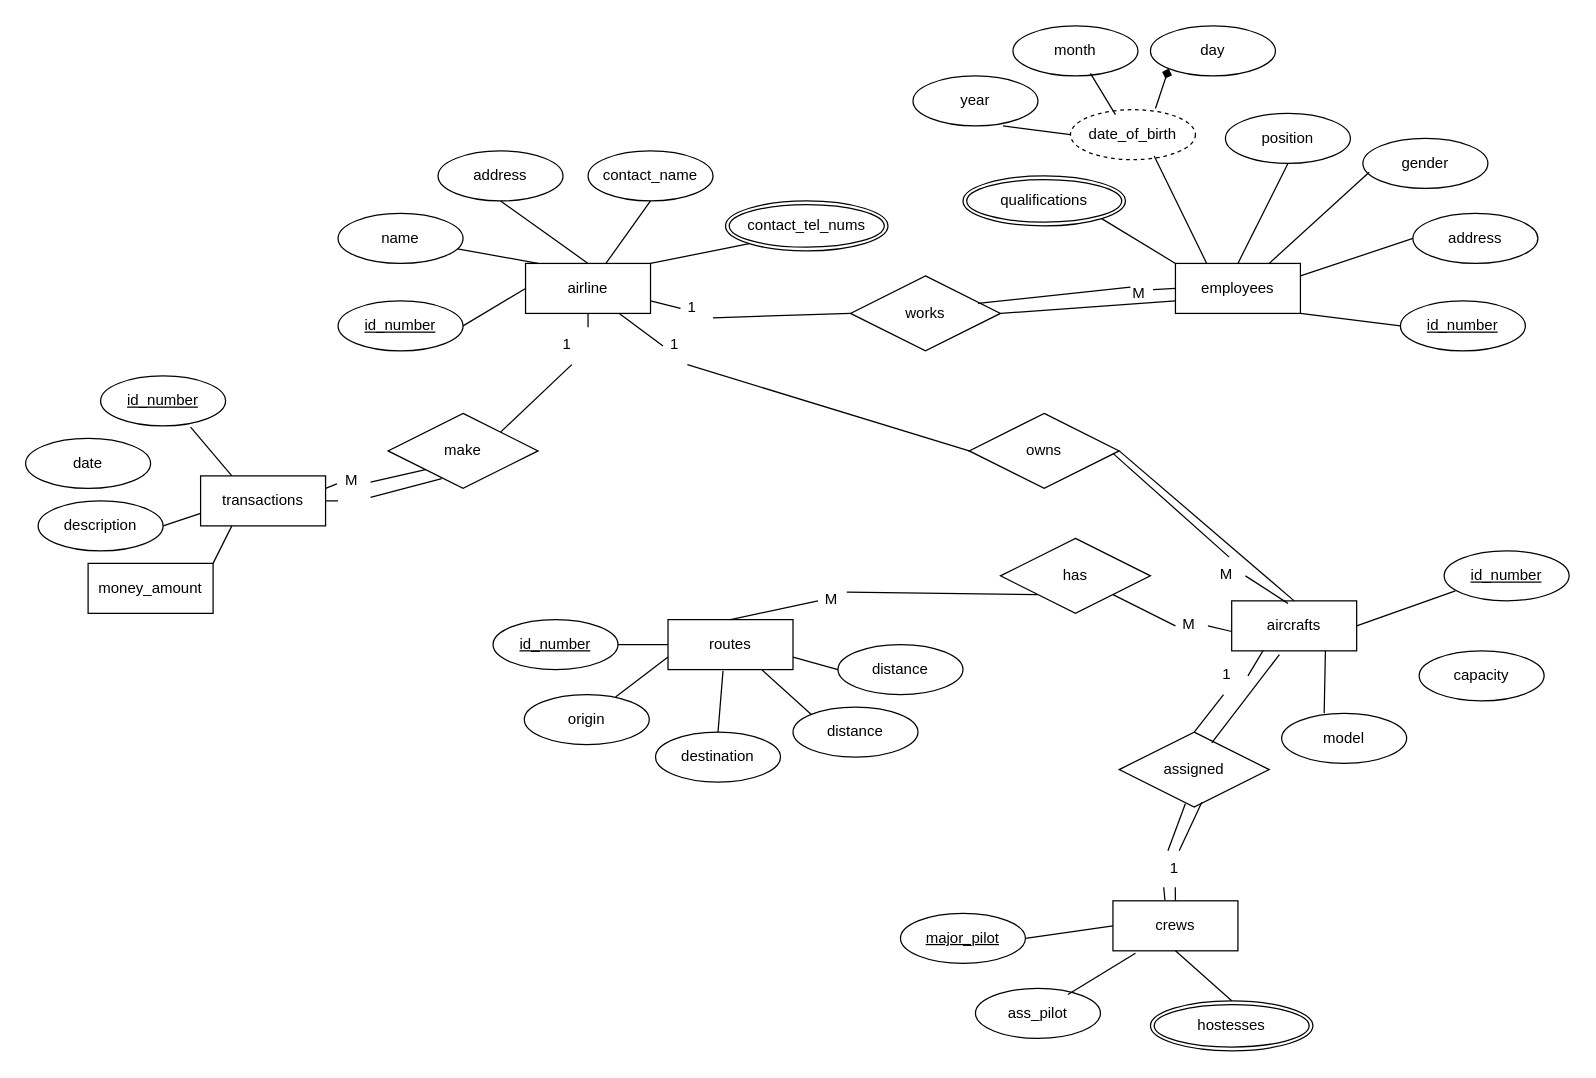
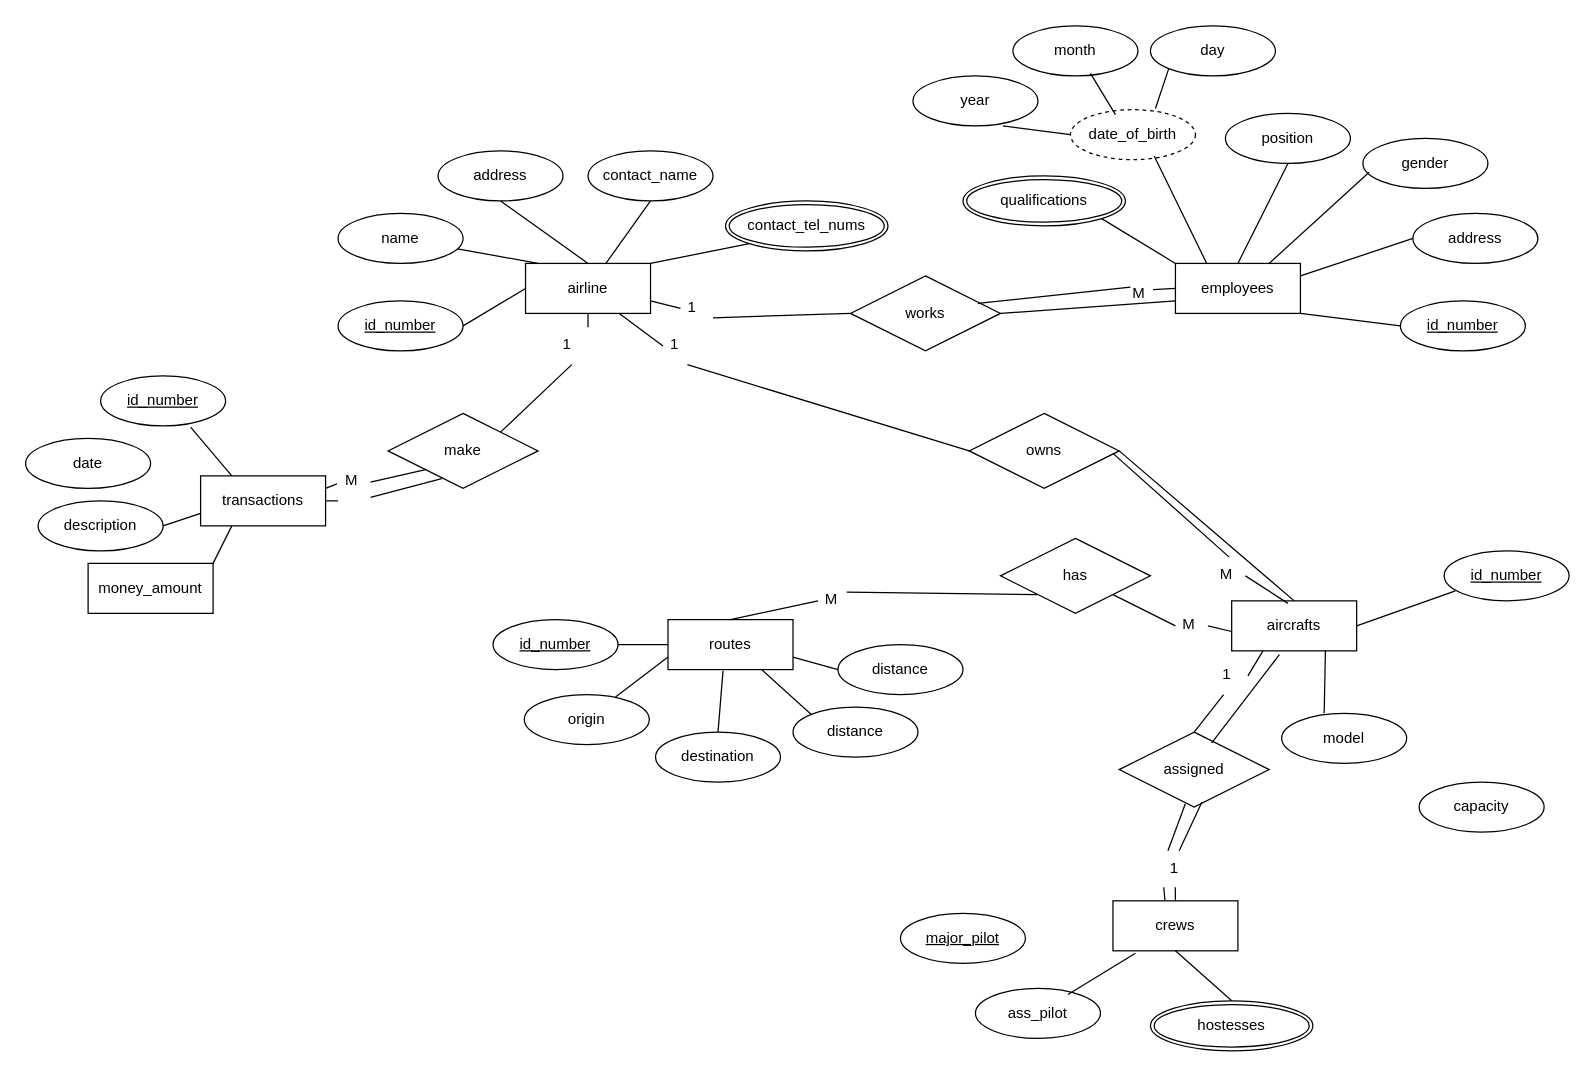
(1166, 78) -> (1167, 74)
(1482, 676) -> (1482, 807)
(1069, 932) -> none
